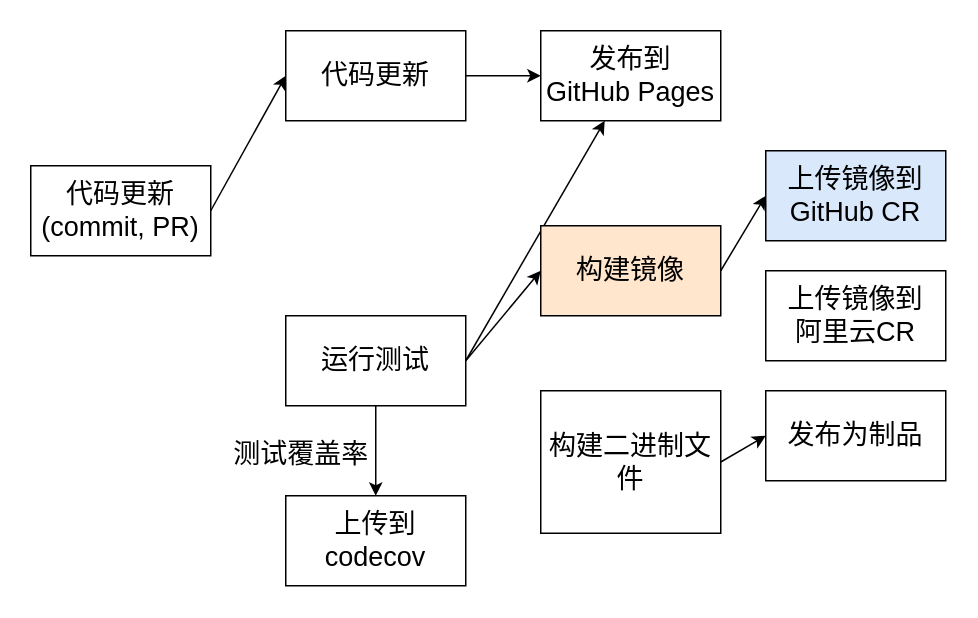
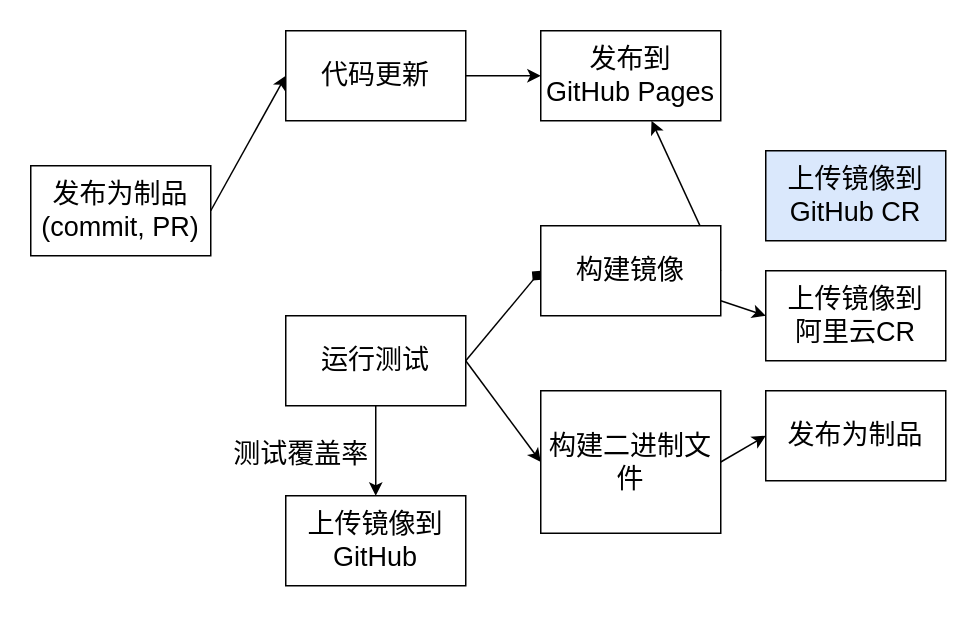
(121, 211) -> (121, 211)
(538, 237) -> (500, 408)
(741, 237) -> (678, 178)
(631, 271) -> (631, 271)
(533, 280) -> (533, 280)
none -> (738, 307)
(376, 541) -> (376, 541)
